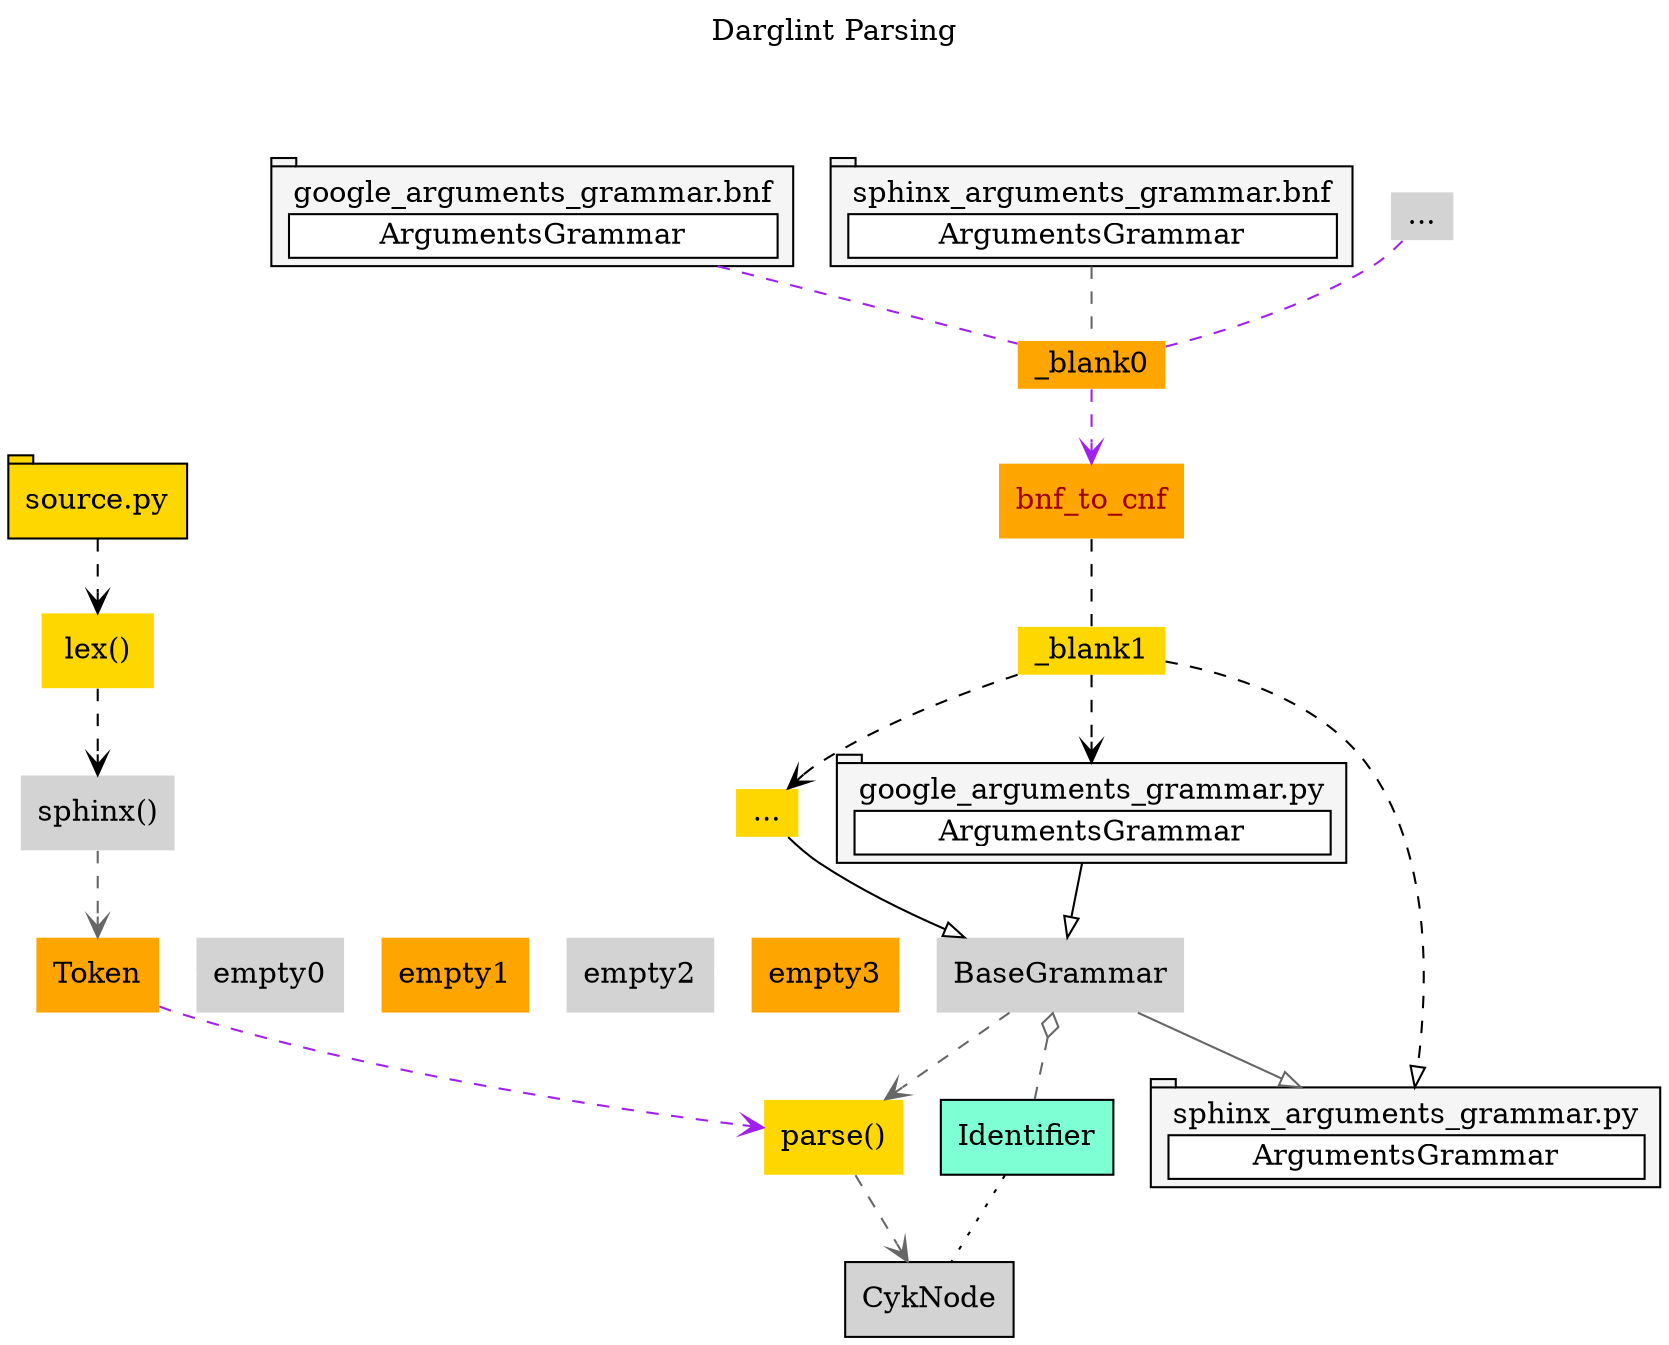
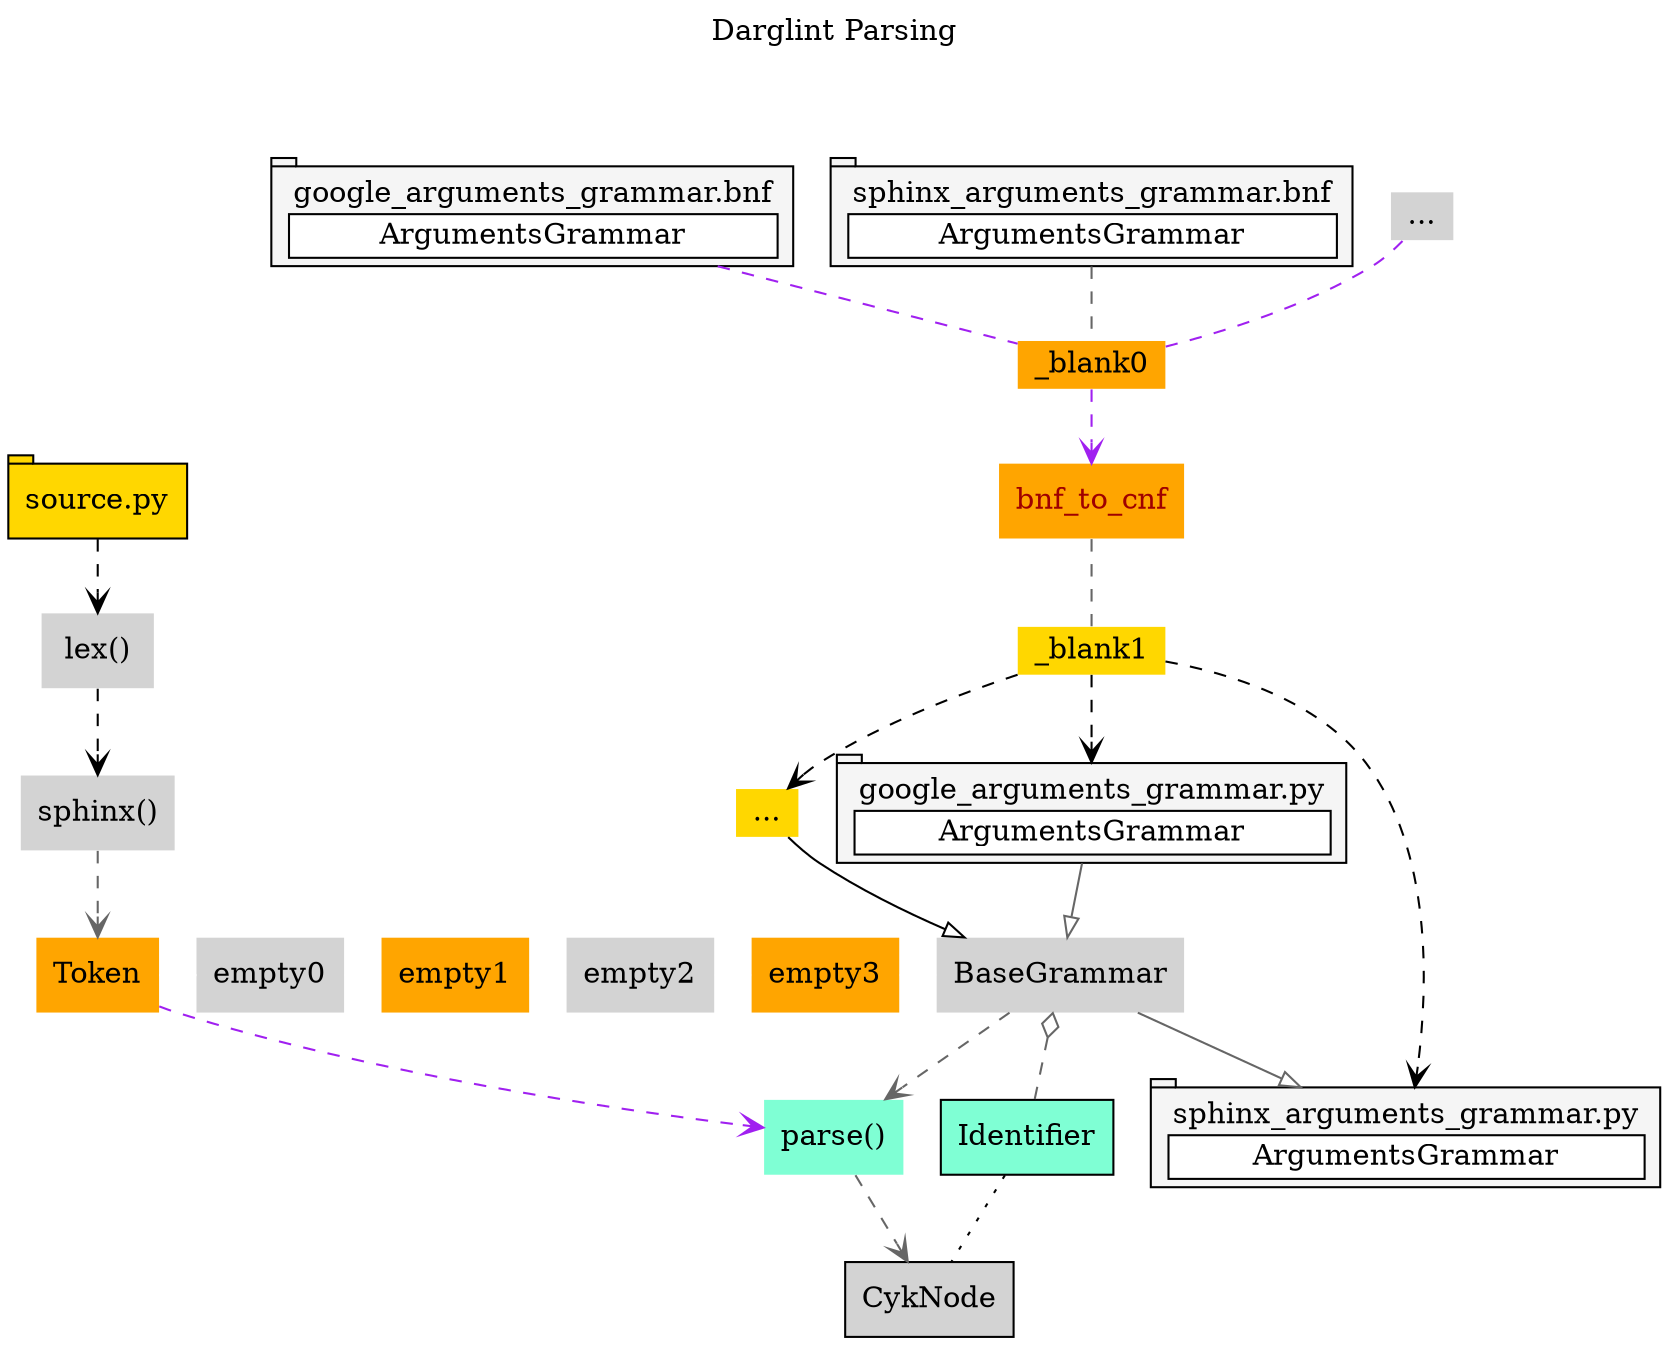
(1092, 583) -> (1092, 583)
(98, 651) -> (98, 651)
(1388, 799) -> (1388, 799)
(1077, 890) -> (1077, 890)
(834, 1137) -> (834, 1137)
